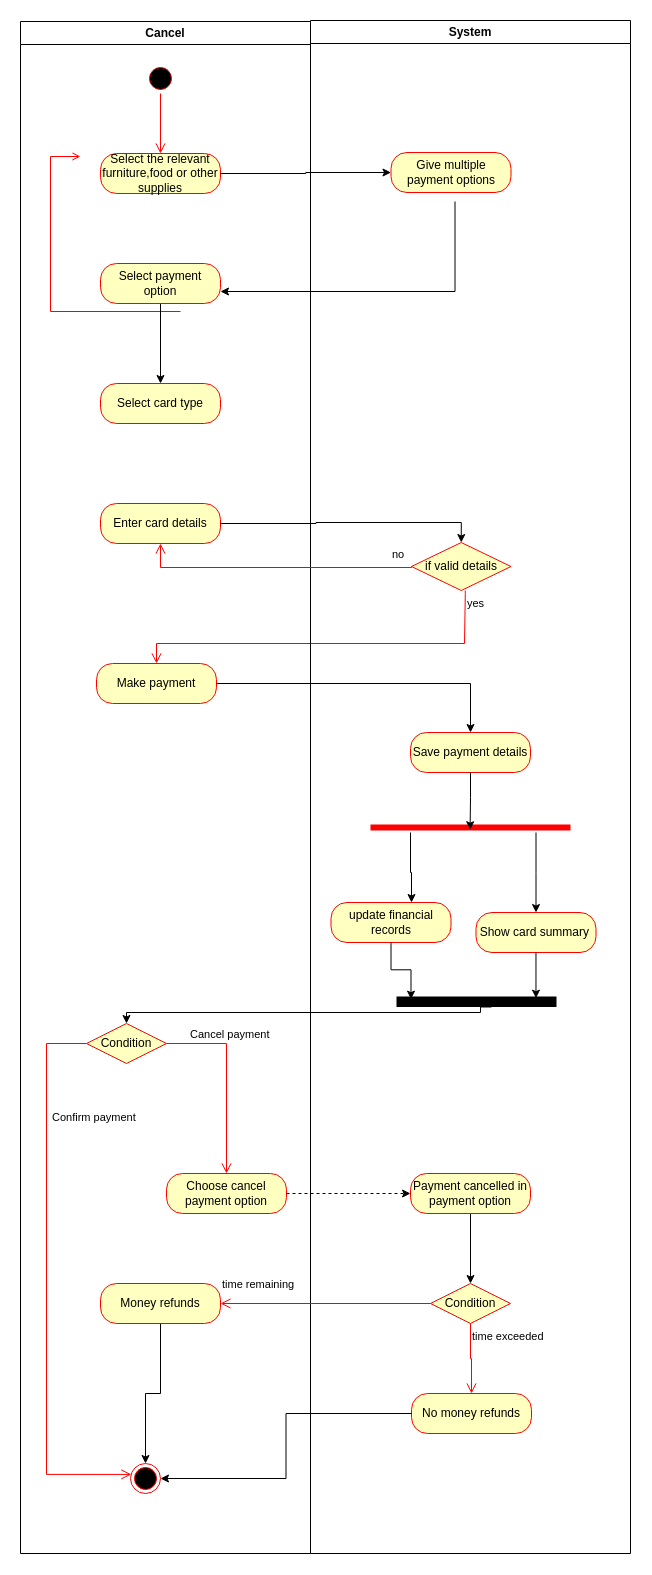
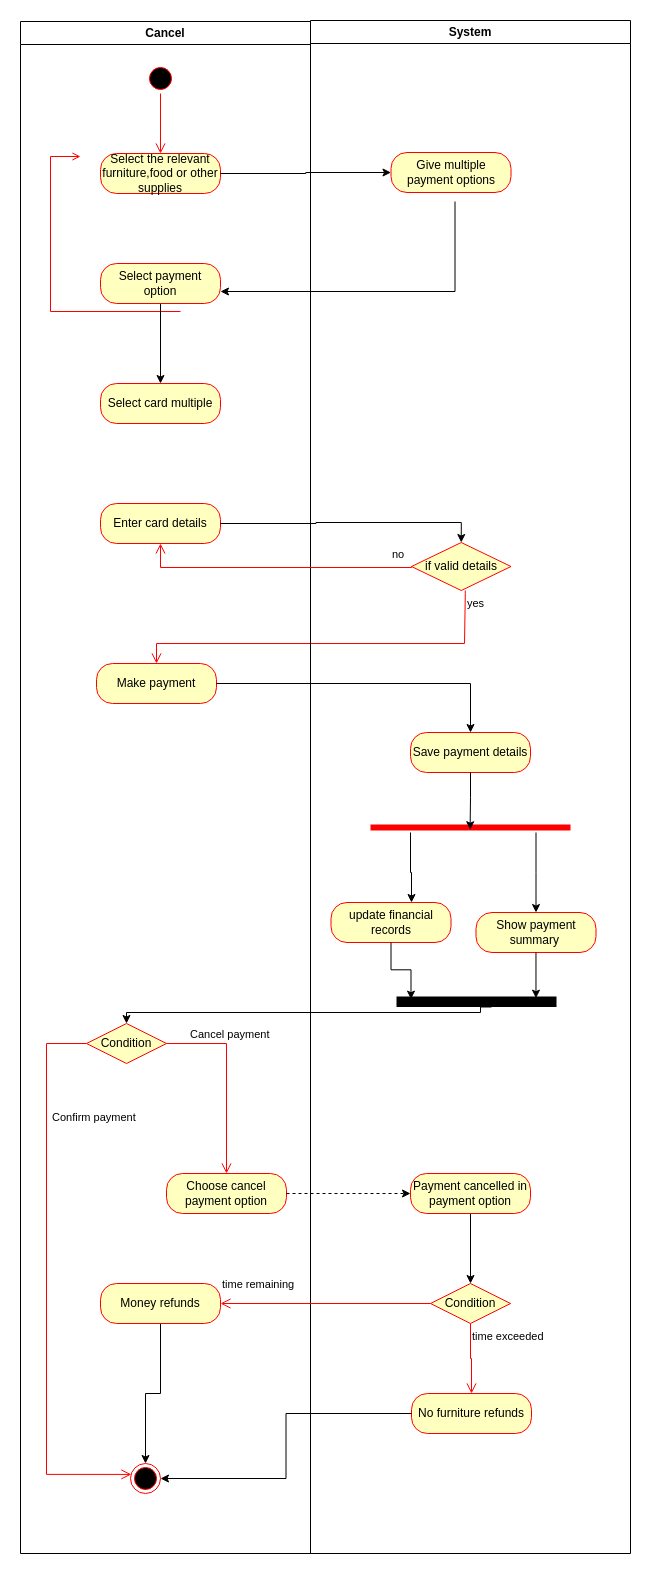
(161, 404) -> (161, 404)
(537, 933) -> (537, 933)
(472, 1414) -> (472, 1414)
